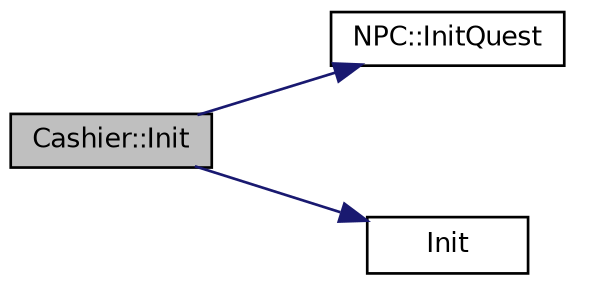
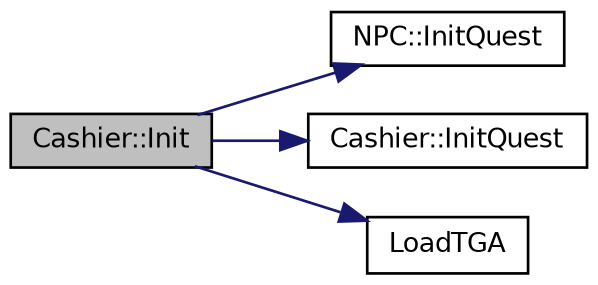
none -> (448, 141)
(448, 245) -> (448, 245)
